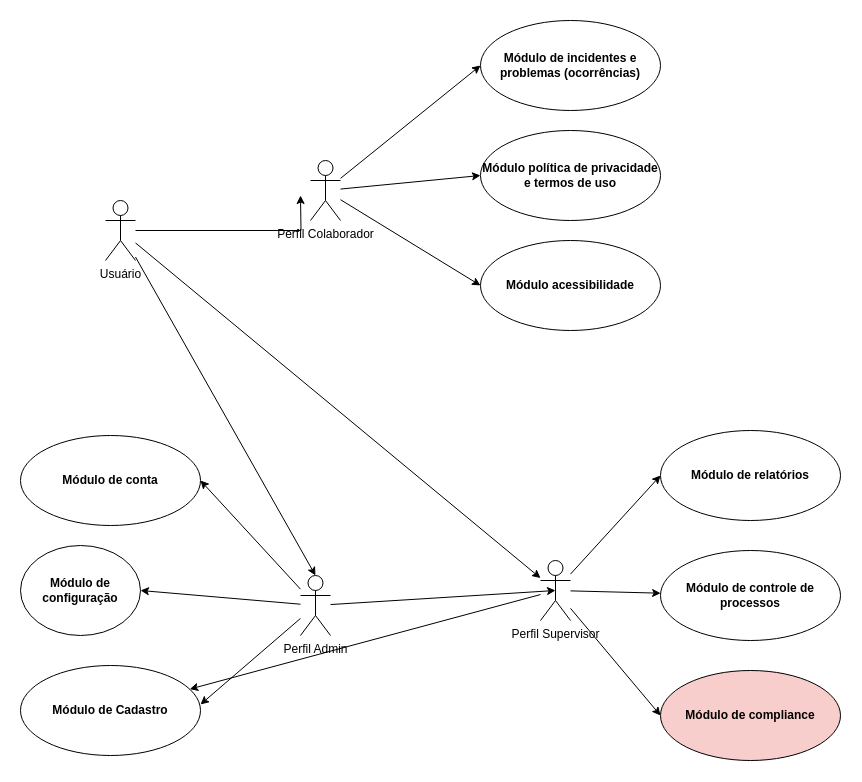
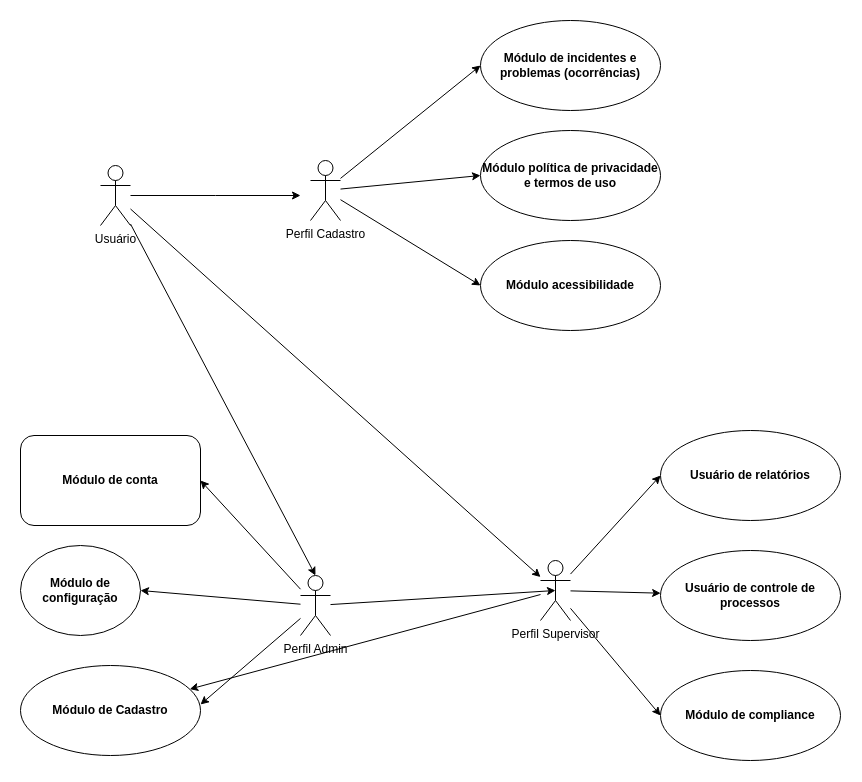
(121, 231) -> (116, 196)
(326, 235) -> (326, 235)
(751, 476) -> (751, 476)
(111, 481) -> (111, 481)
(751, 596) -> (751, 596)
(751, 716) -> (751, 716)
